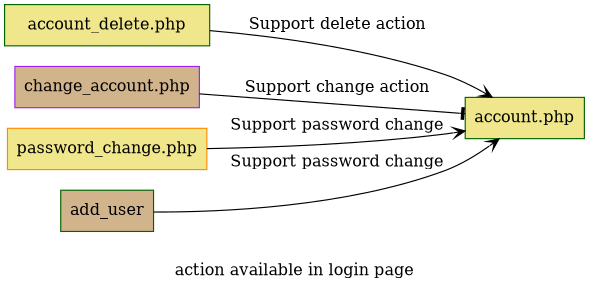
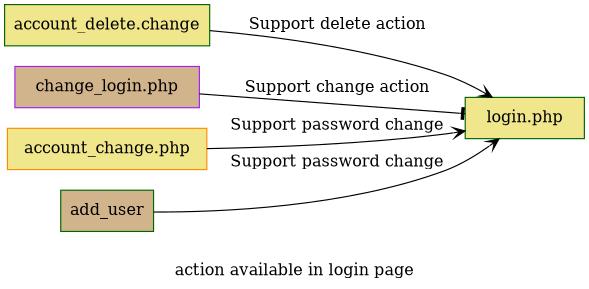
(107, 25) -> (107, 25)
(107, 87) -> (107, 87)
(525, 118) -> (525, 118)
(107, 149) -> (107, 149)
